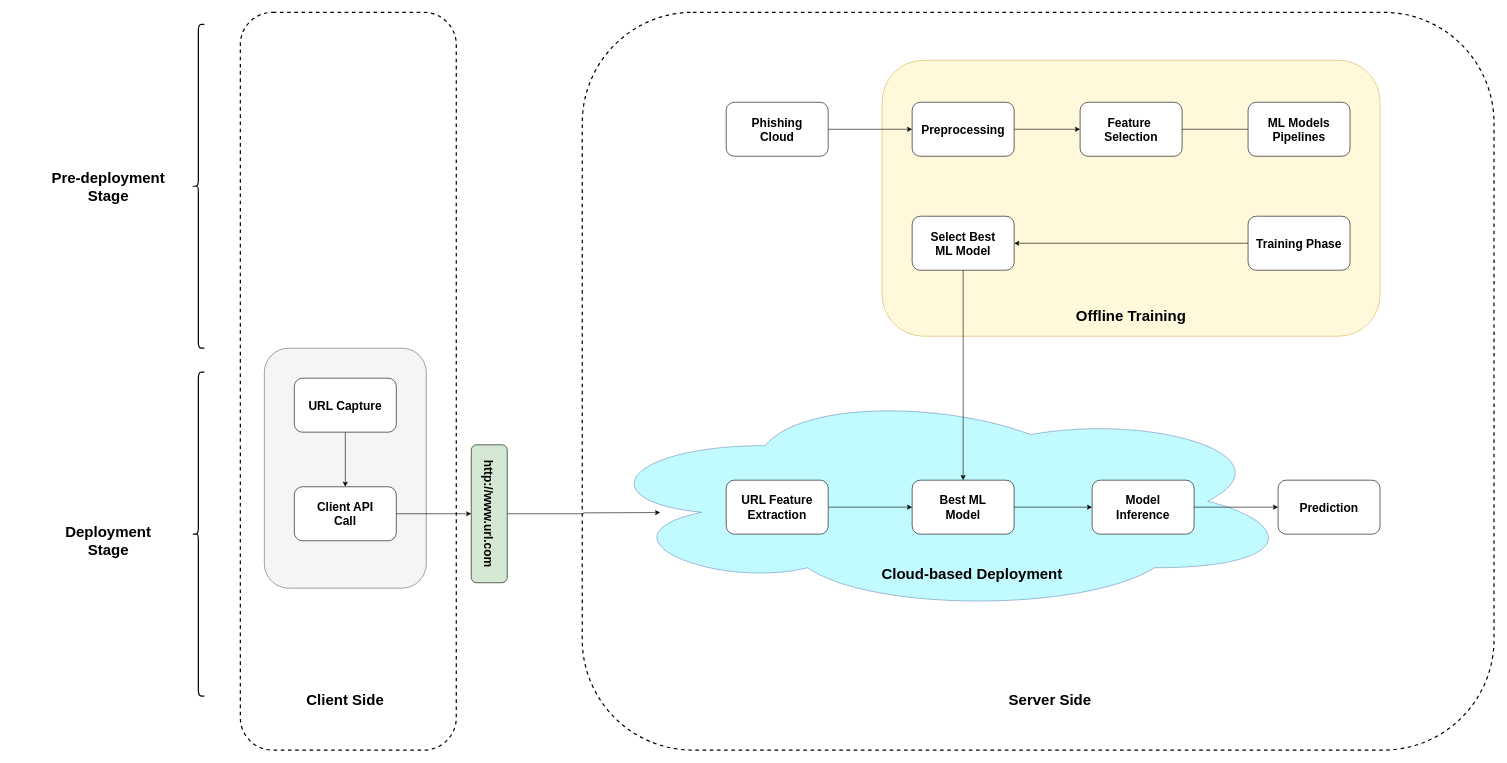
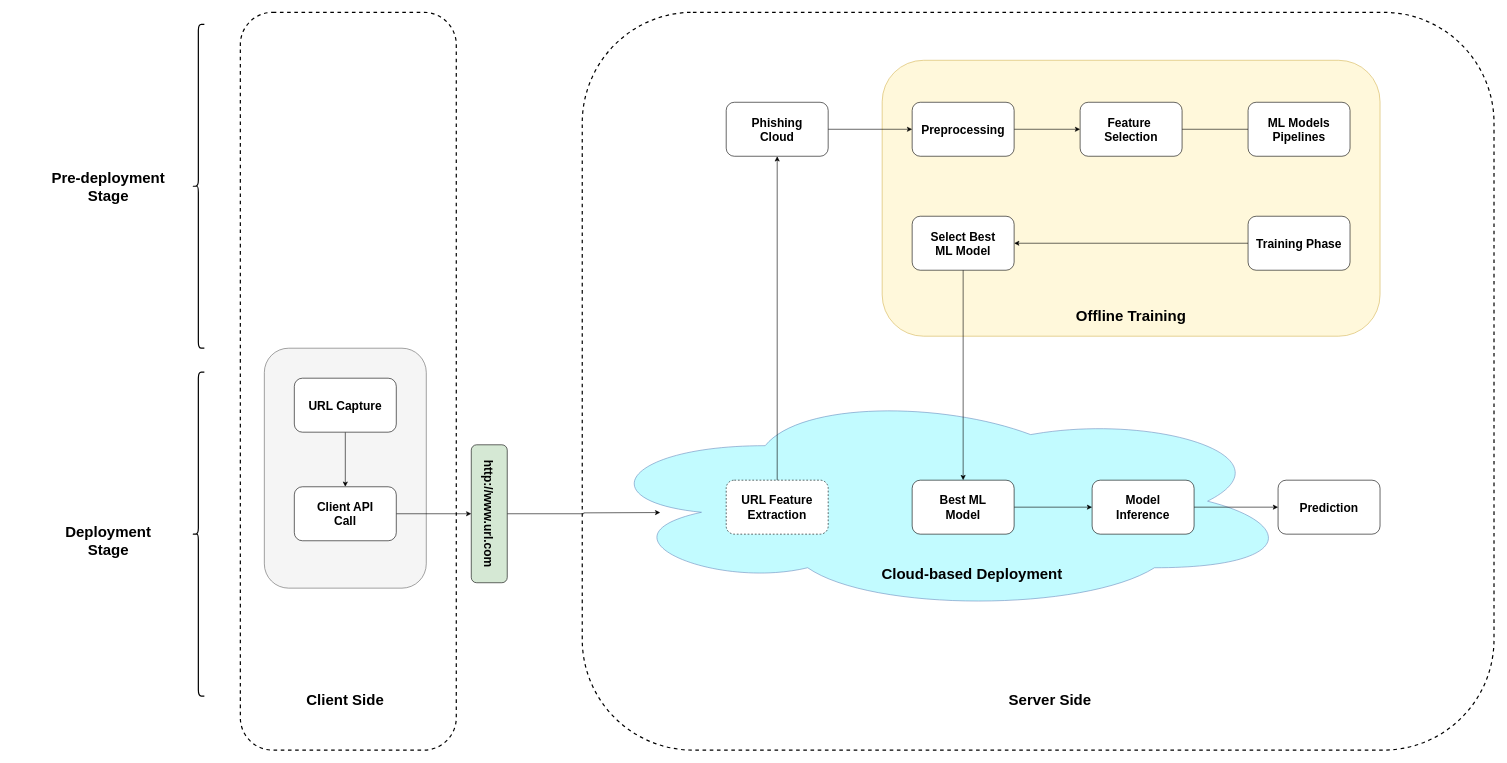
(777, 507) -> (777, 507)
(906, 507) -> (777, 161)
